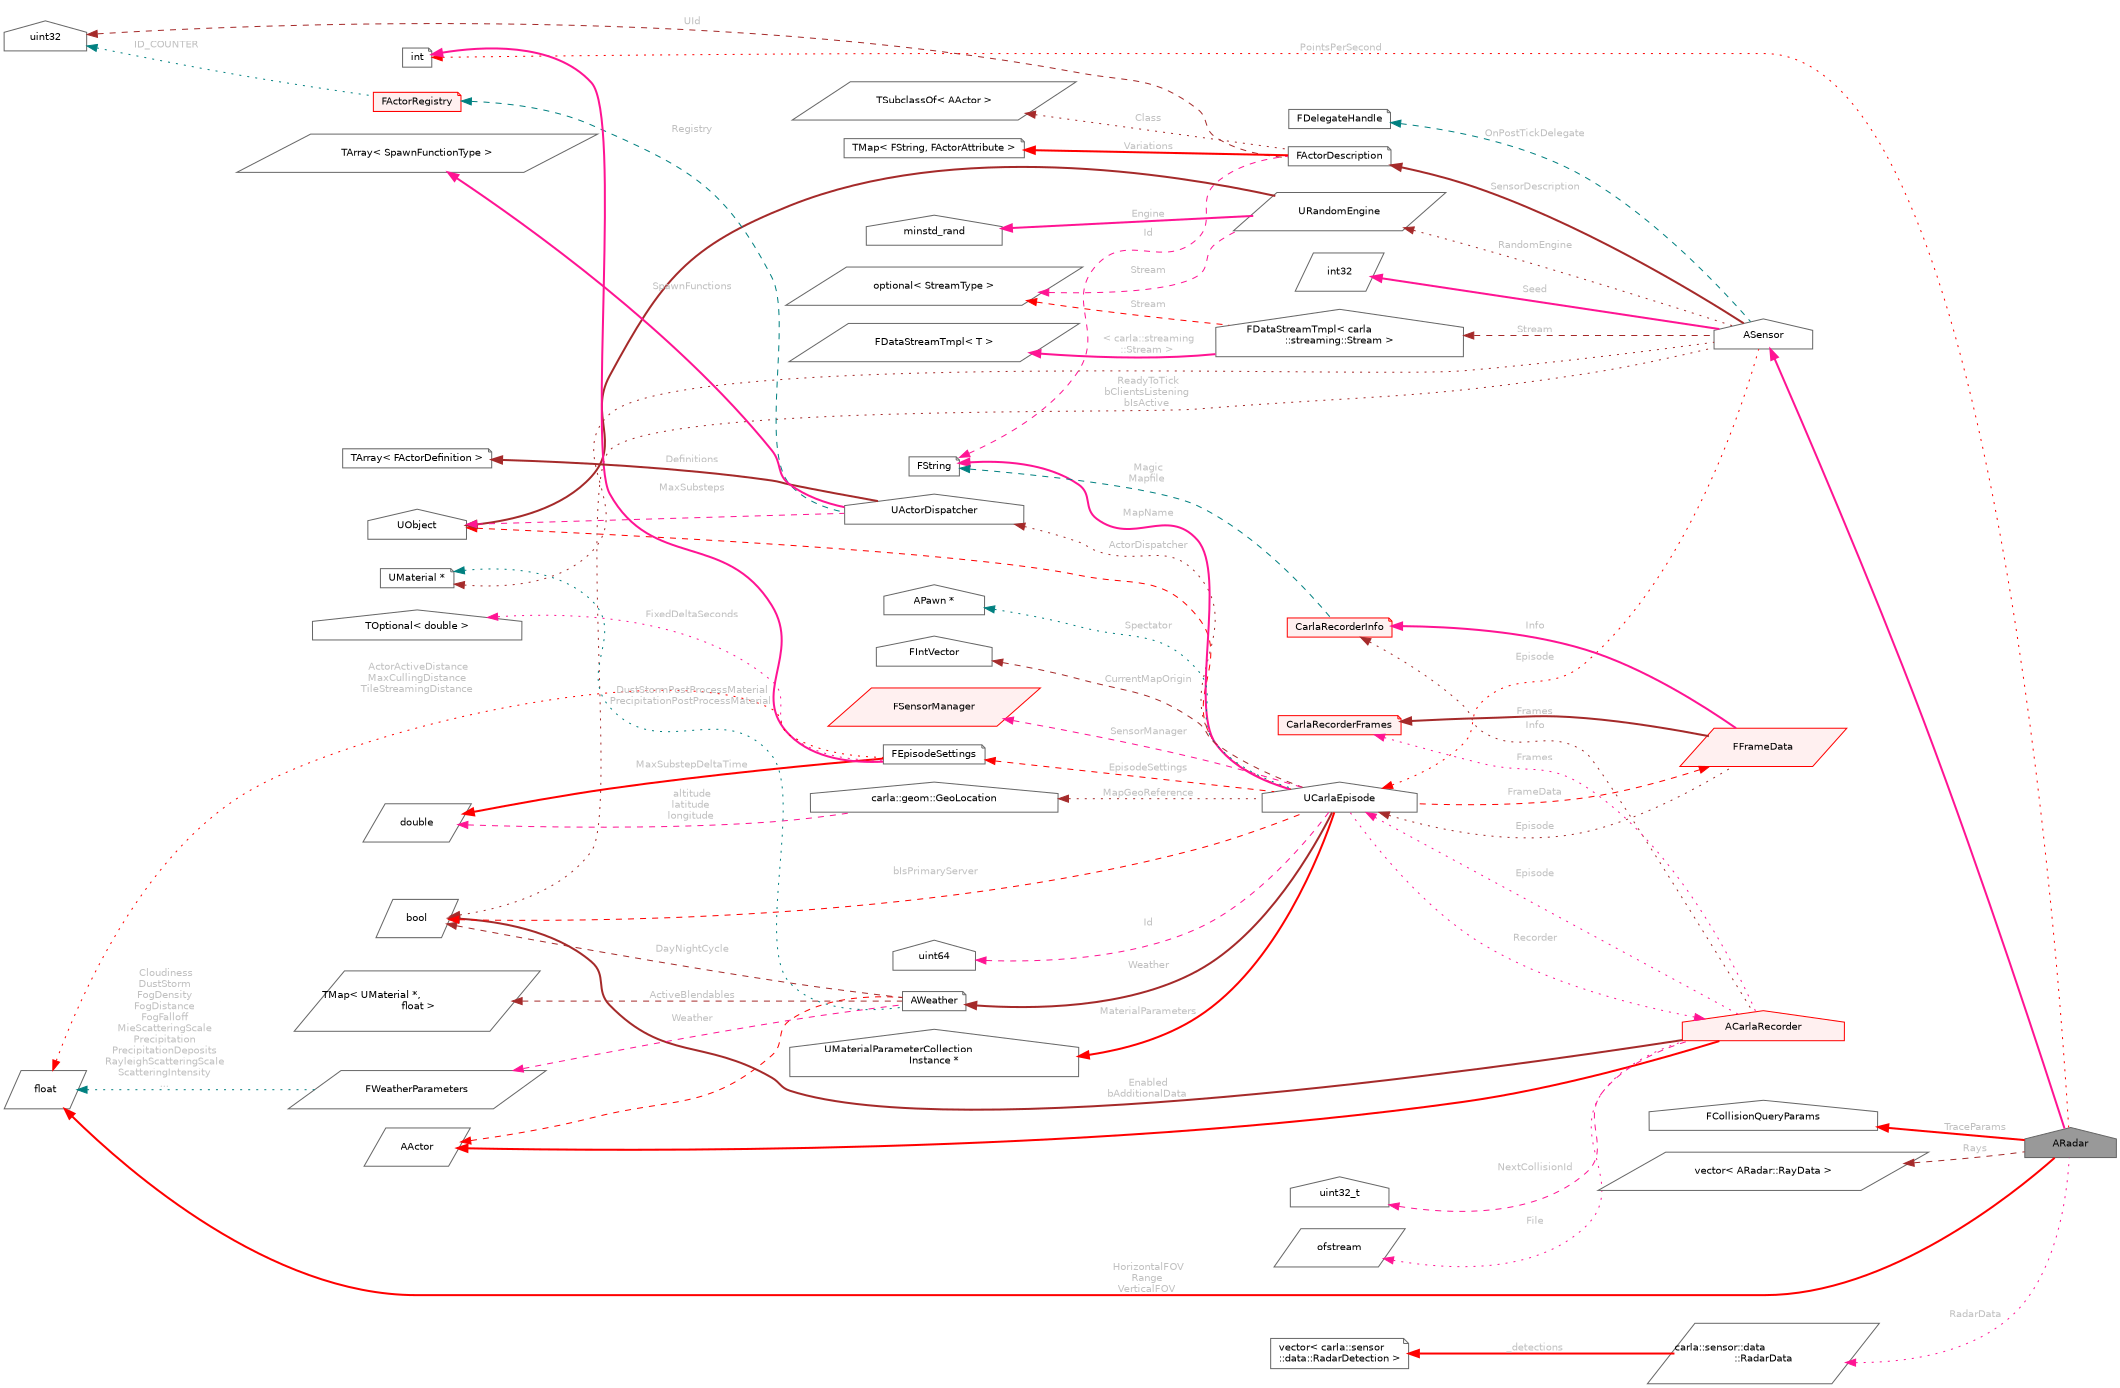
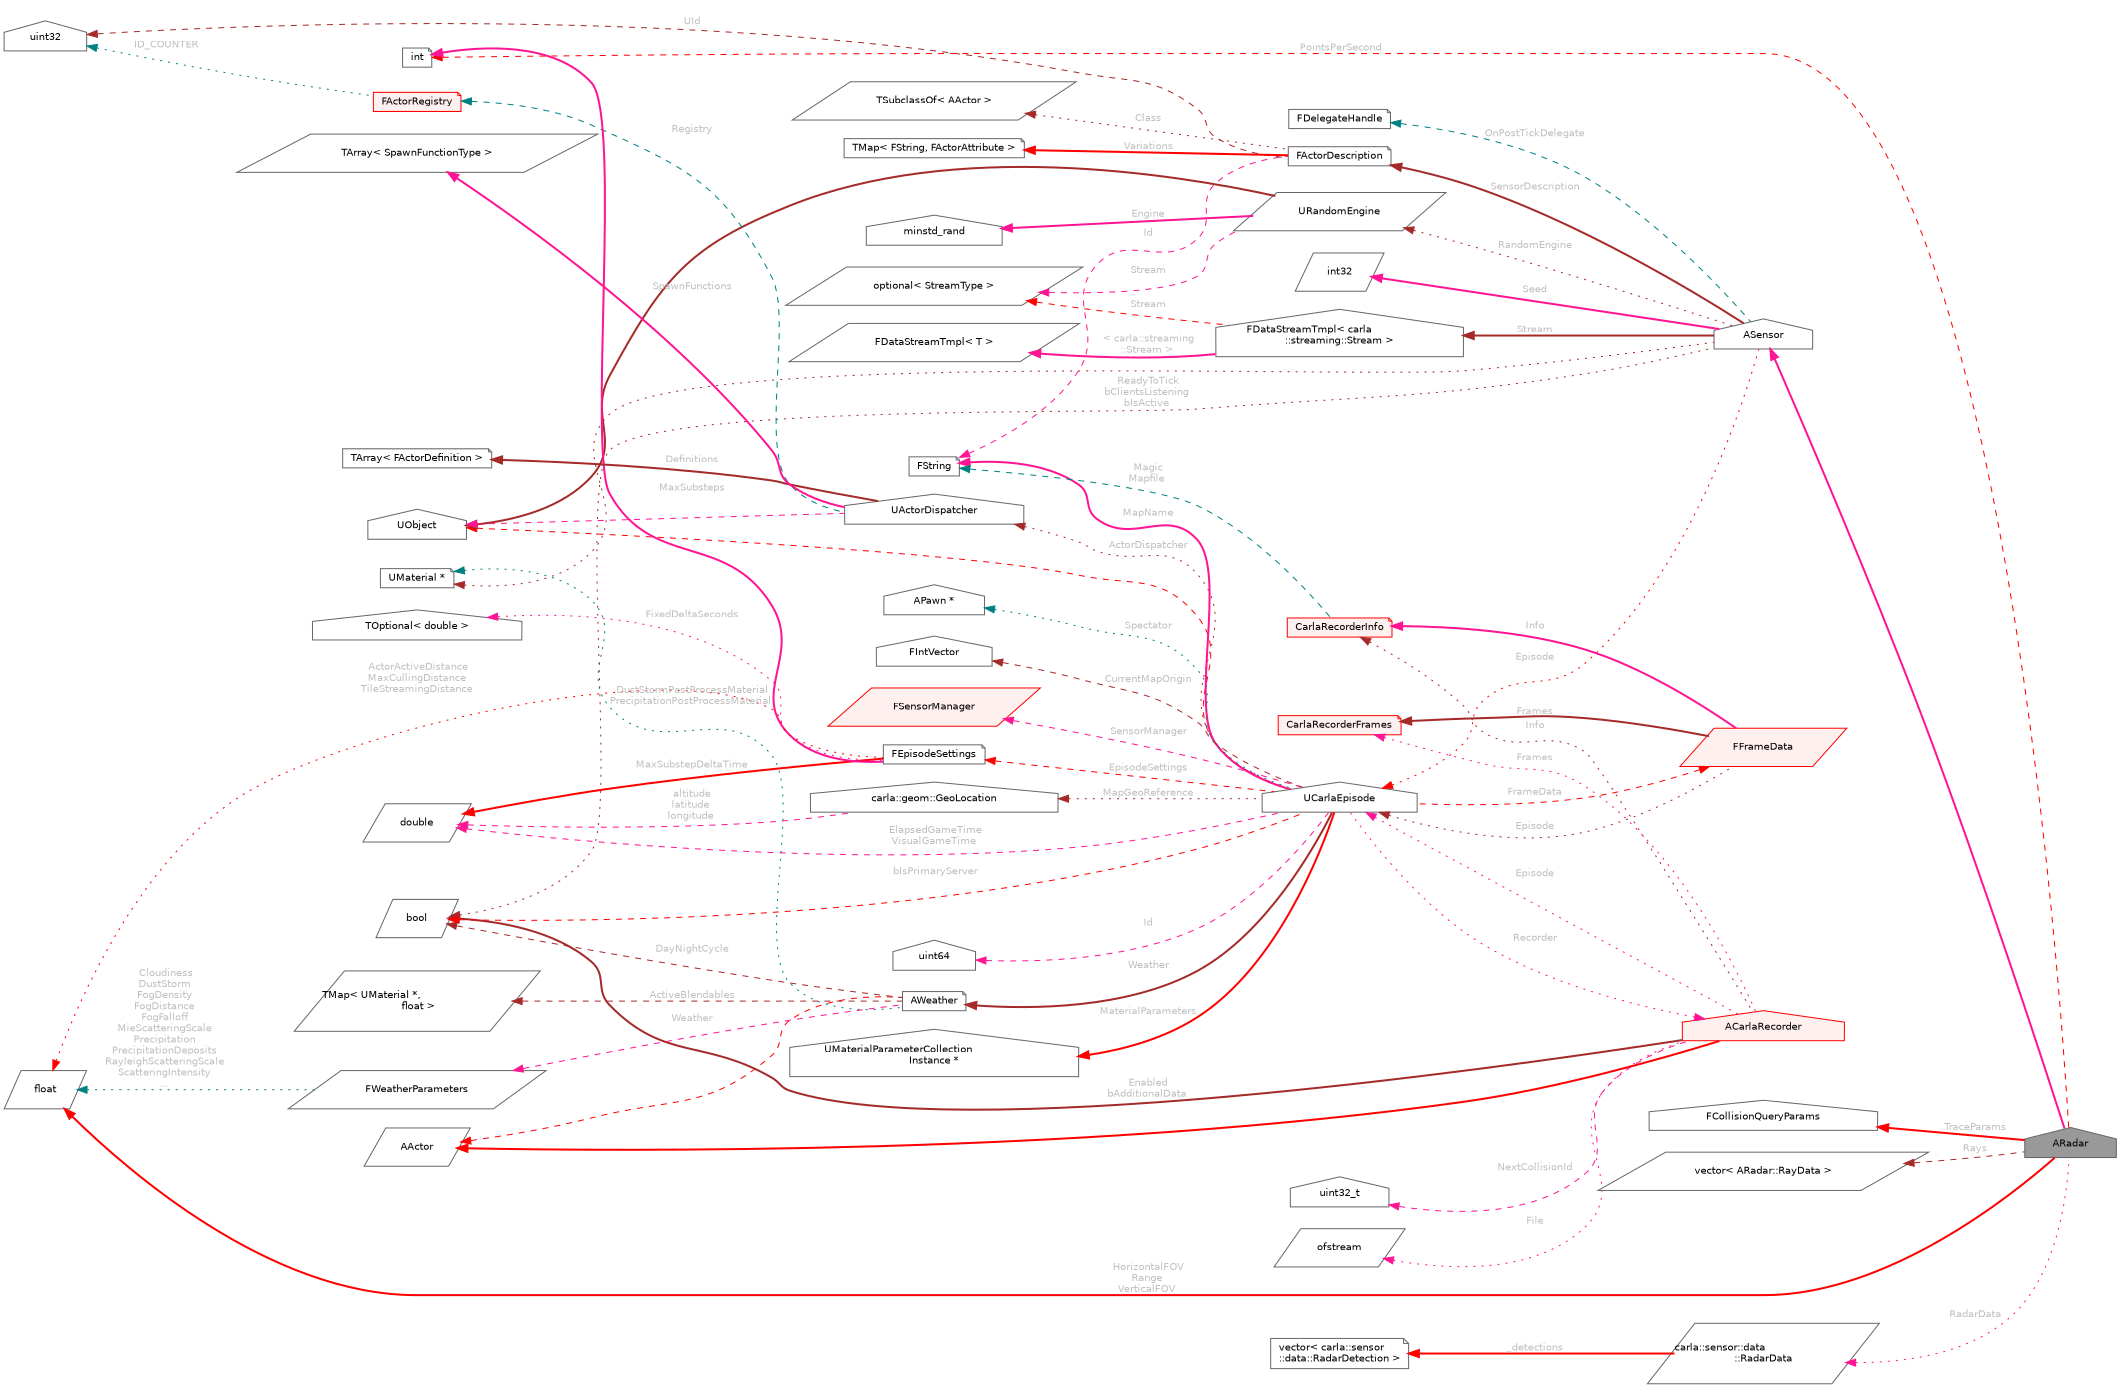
(1682, 54) -> (1682, 54)
(1594, 336) -> (1594, 336)
none -> (875, 855)
